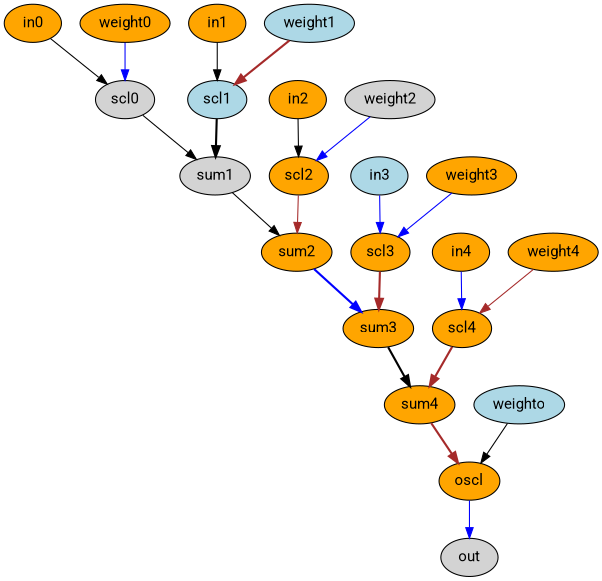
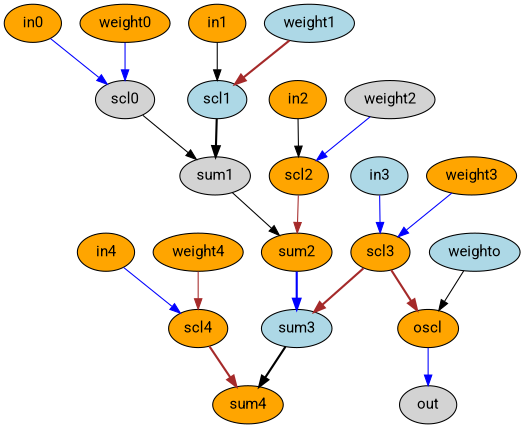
(75, 58) -> (75, 58)
(378, 329) -> (297, 329)
(442, 439) -> (401, 286)
